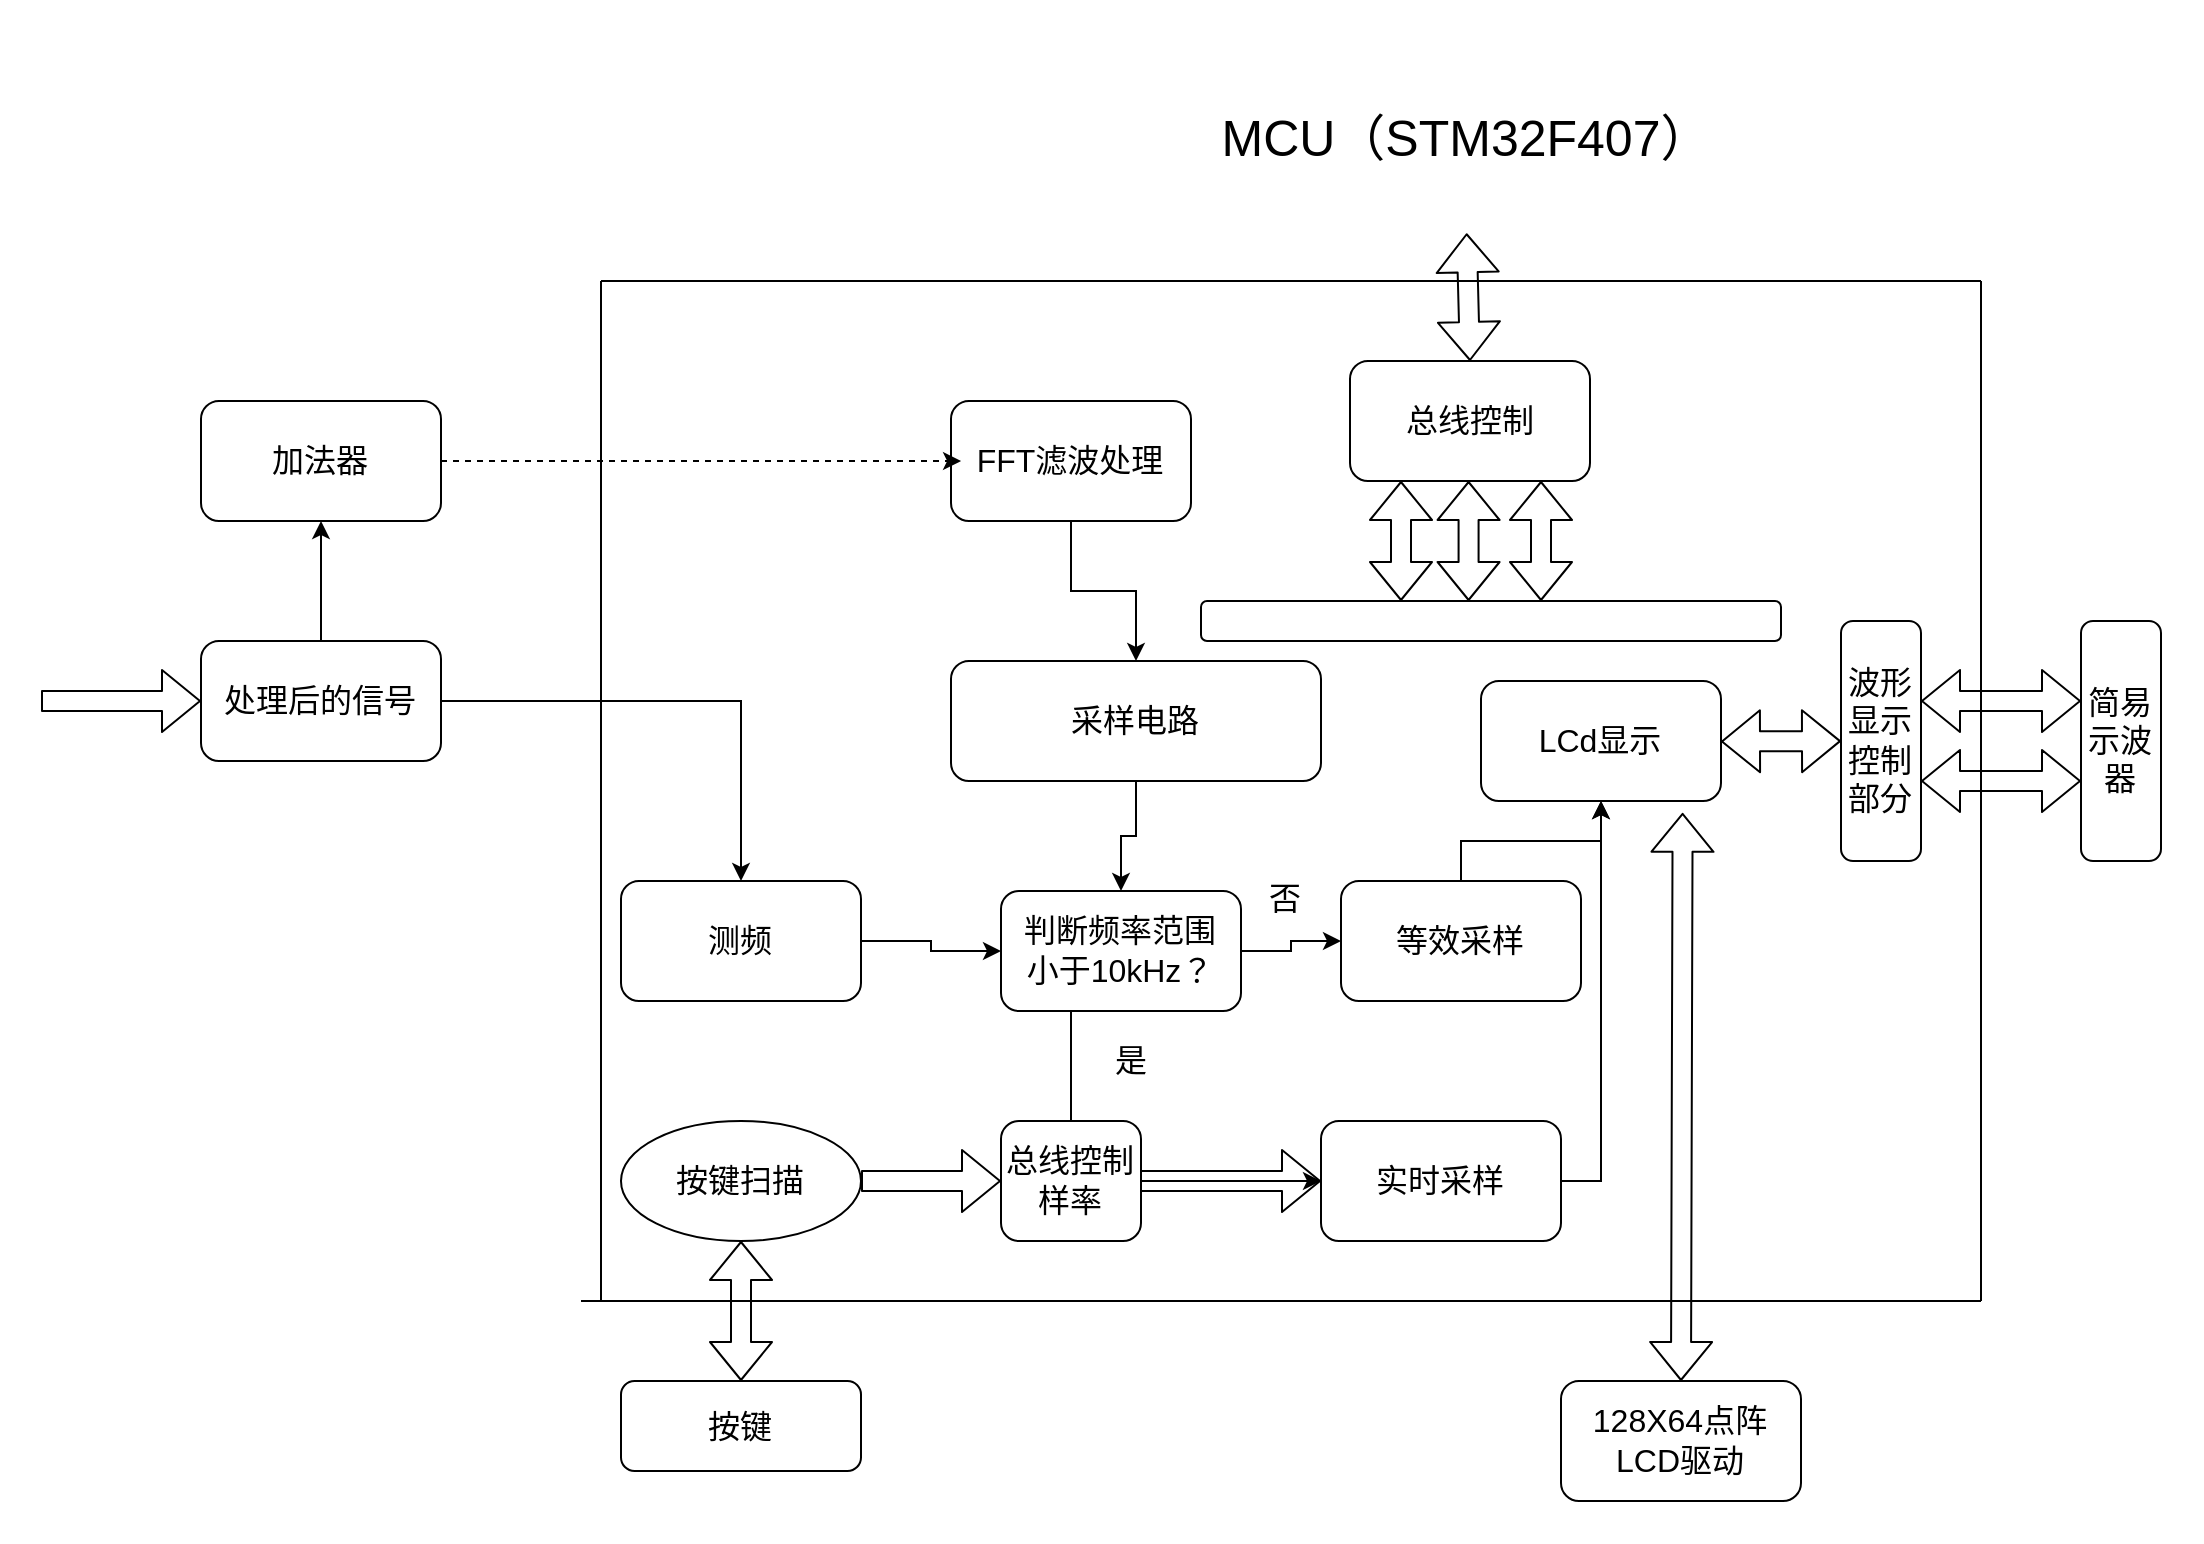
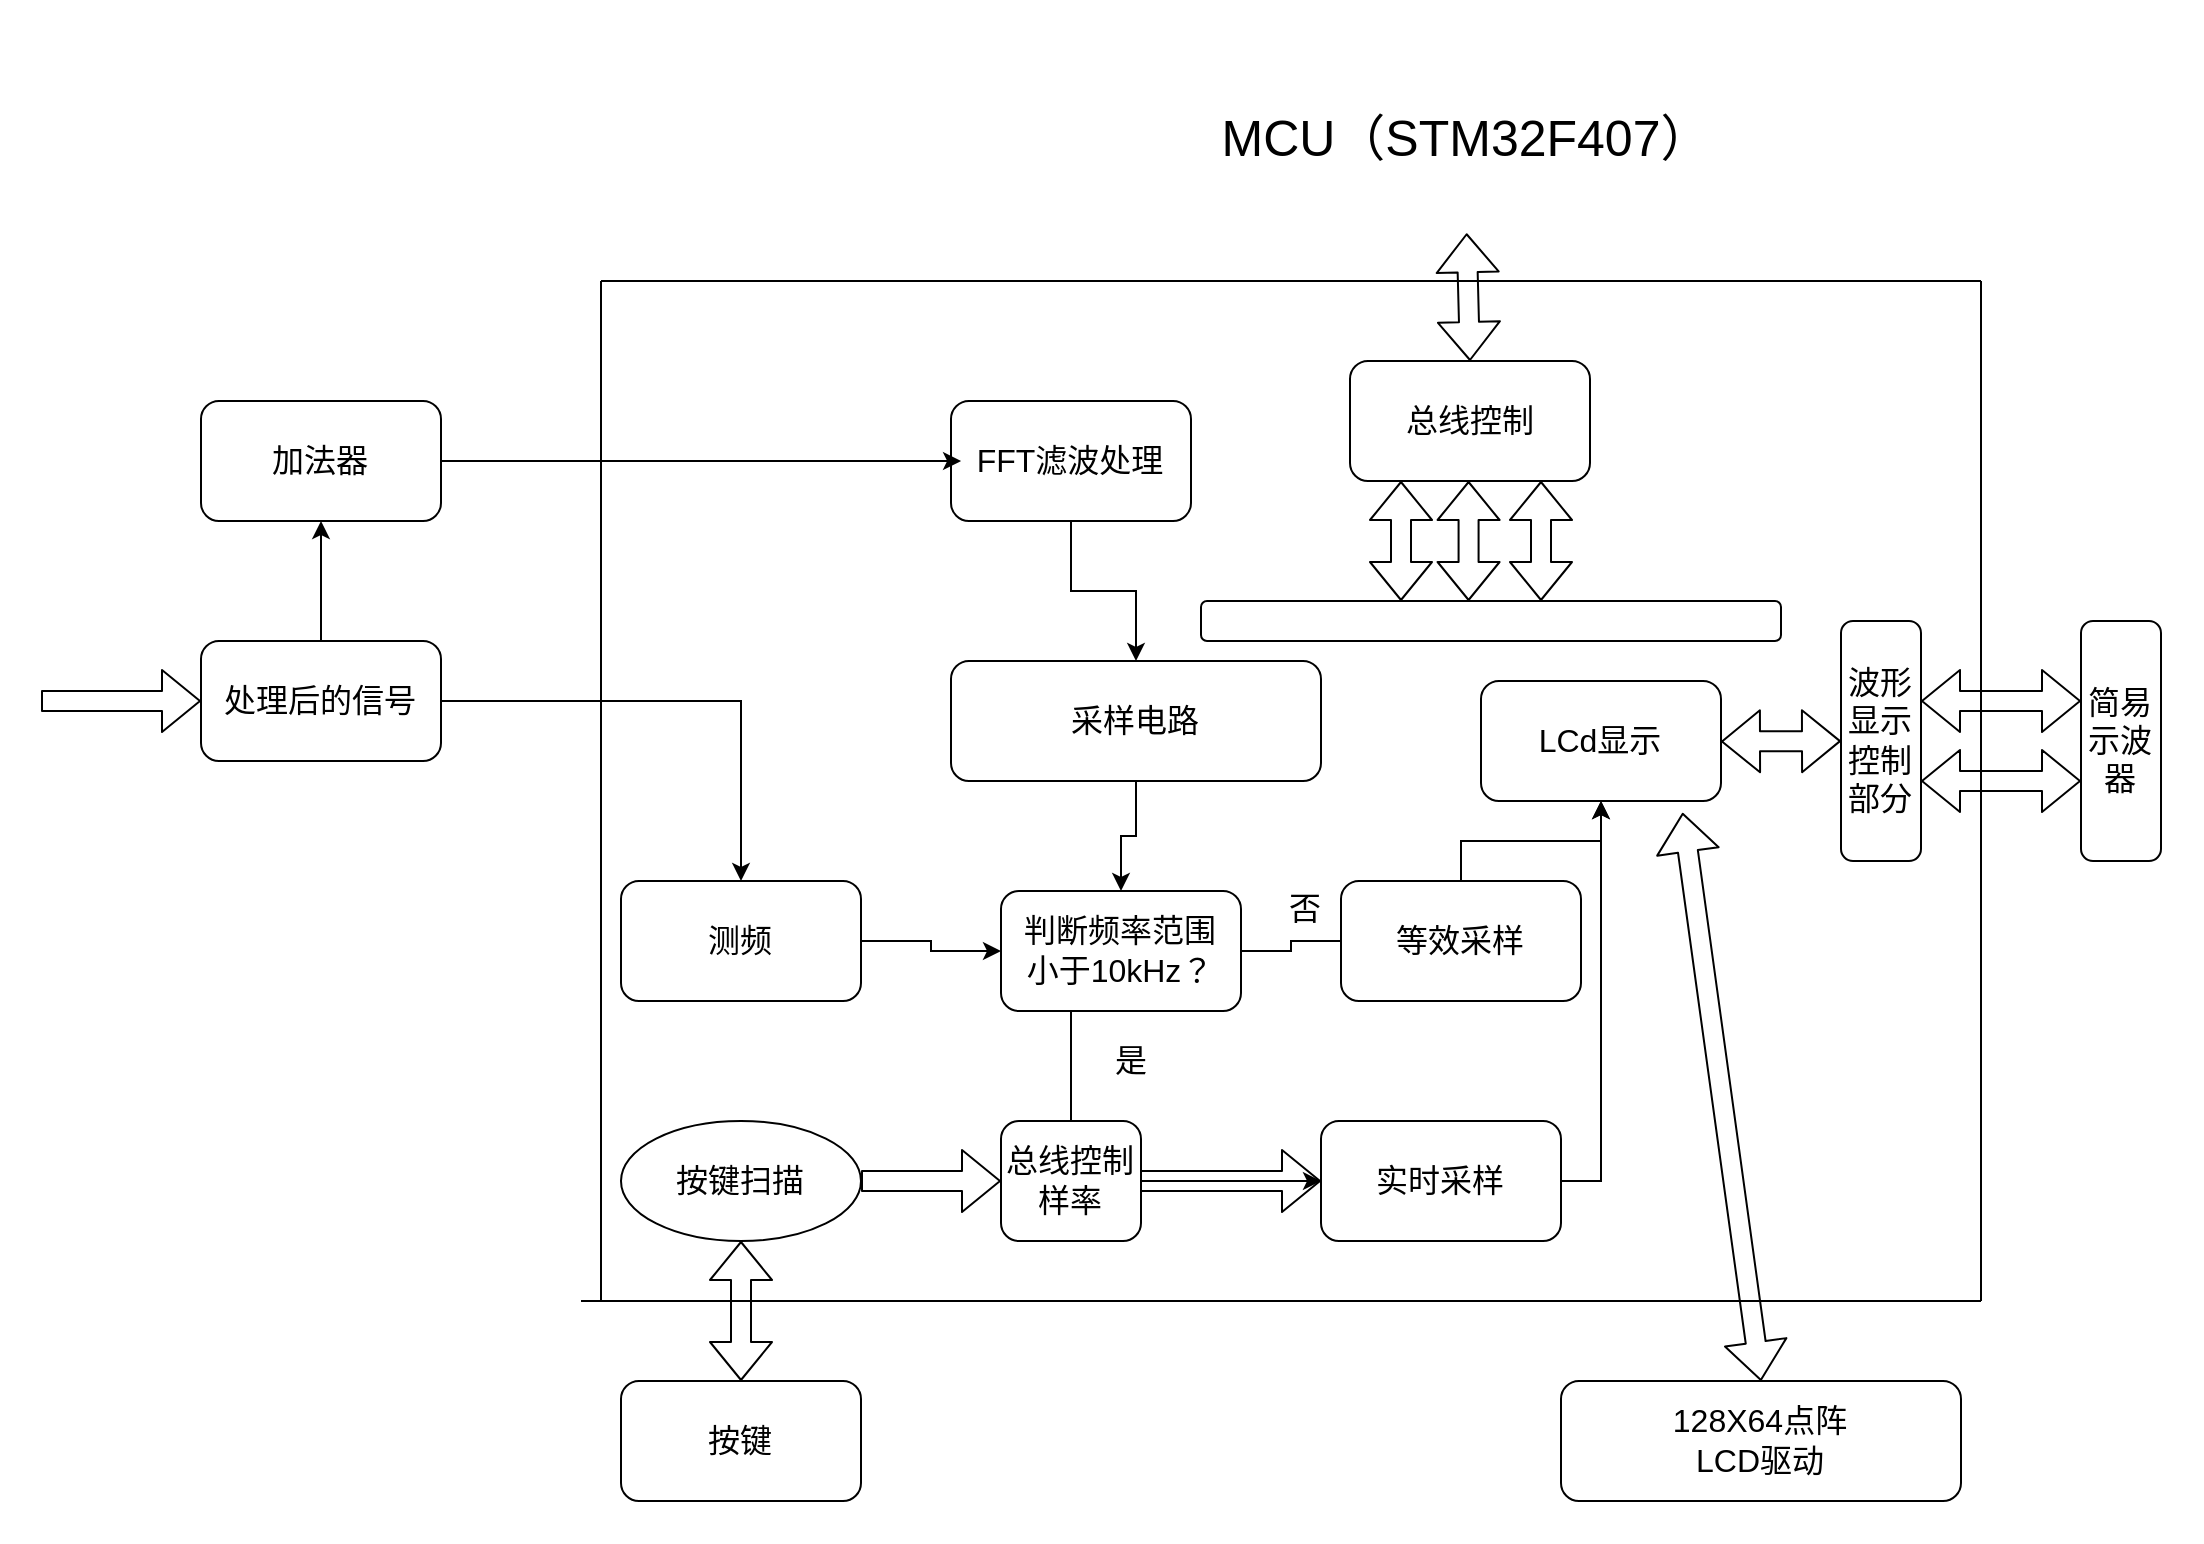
(694, 461) -> (694, 461)
(1285, 899) -> (1305, 909)
(1326, 941) -> (1331, 941)
(741, 1426) -> (741, 1441)
(1681, 1441) -> (1761, 1441)
